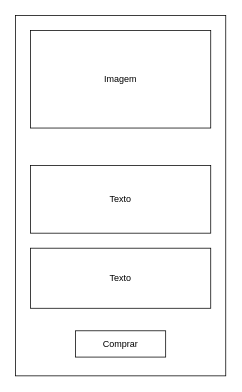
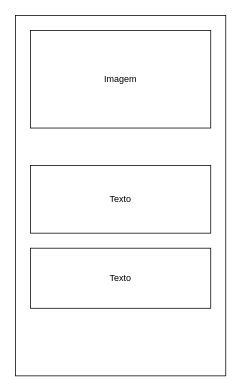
(120, 344) -> none
